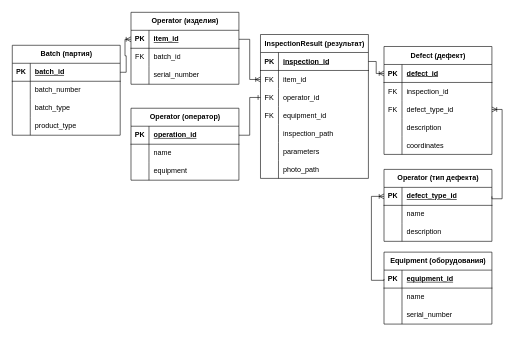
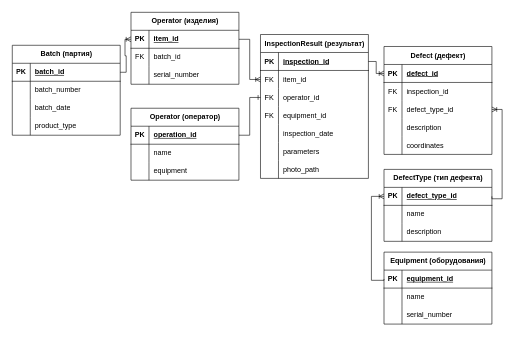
(55, 108) -> (55, 108)
(312, 134) -> (312, 134)
(439, 179) -> (439, 179)
